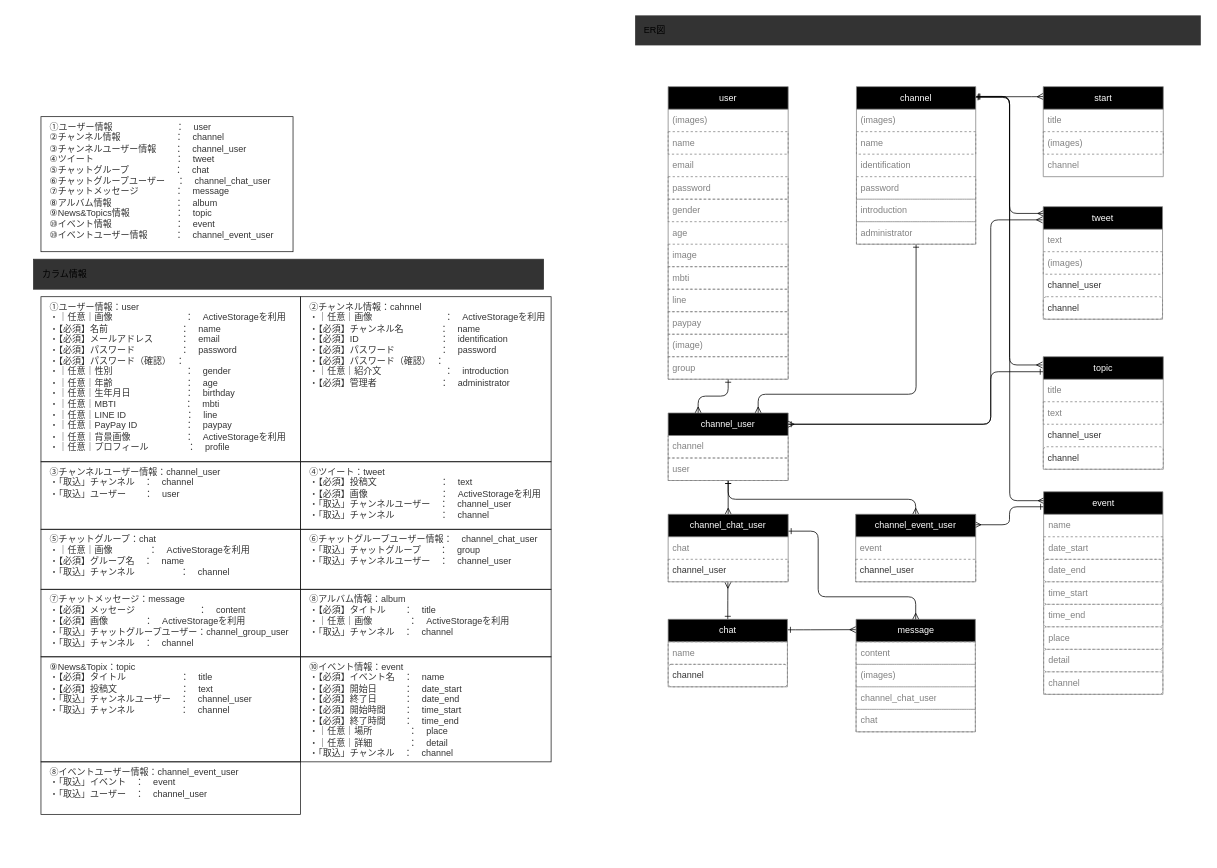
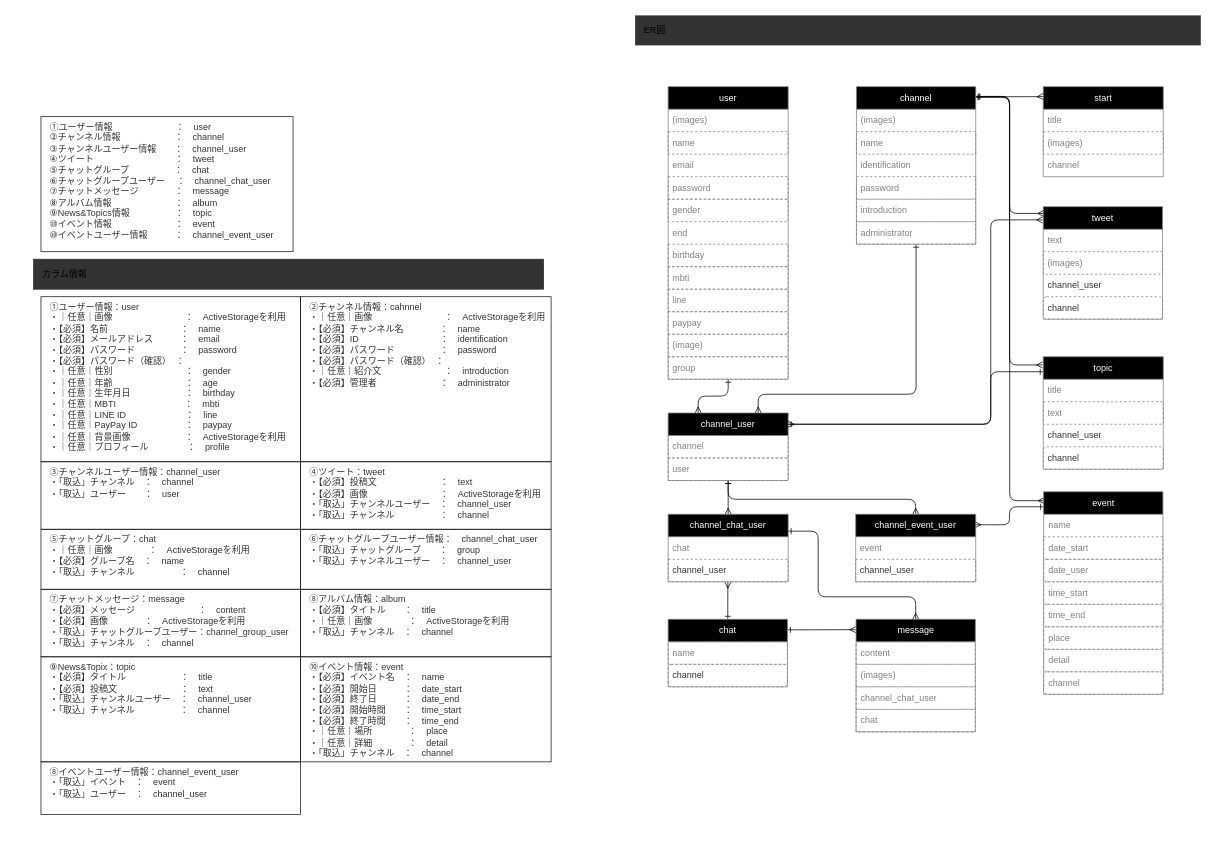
(680, 233) -> (680, 233)
(684, 255) -> (691, 255)
(1068, 570) -> (1071, 570)
